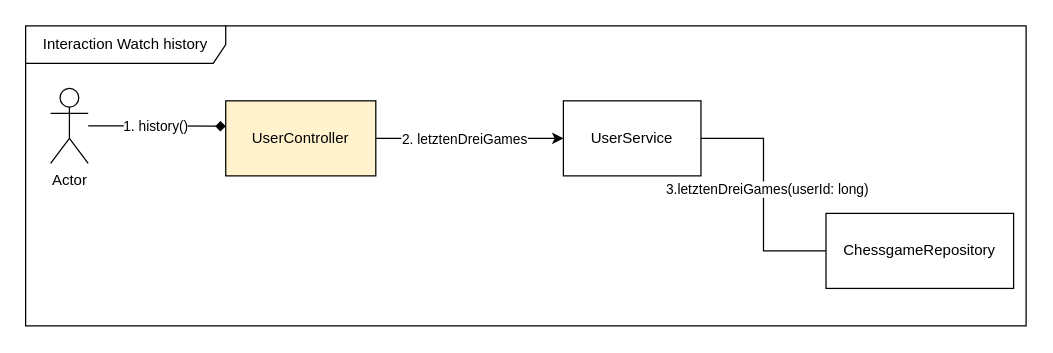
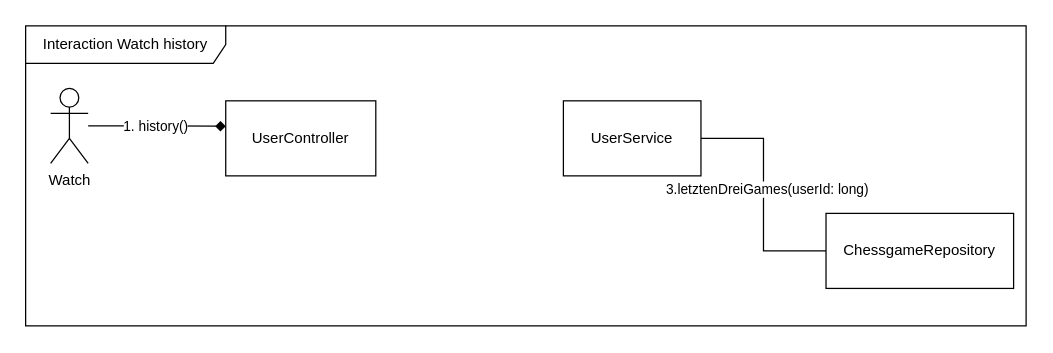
(301, 138) -> (301, 138)
(465, 138) -> none
(70, 181) -> (70, 181)
